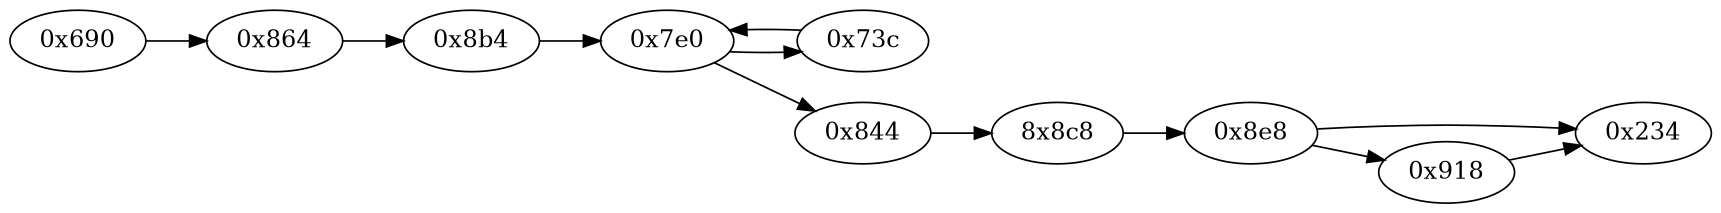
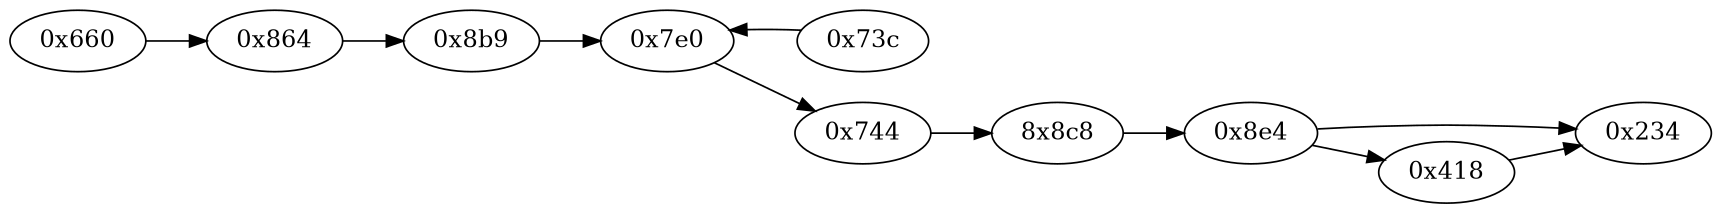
(78, 41) -> (78, 41)
(472, 41) -> (472, 41)
(757, 52) -> none
(863, 133) -> (863, 133)
(1251, 133) -> (1251, 133)
(1447, 172) -> (1447, 172)
